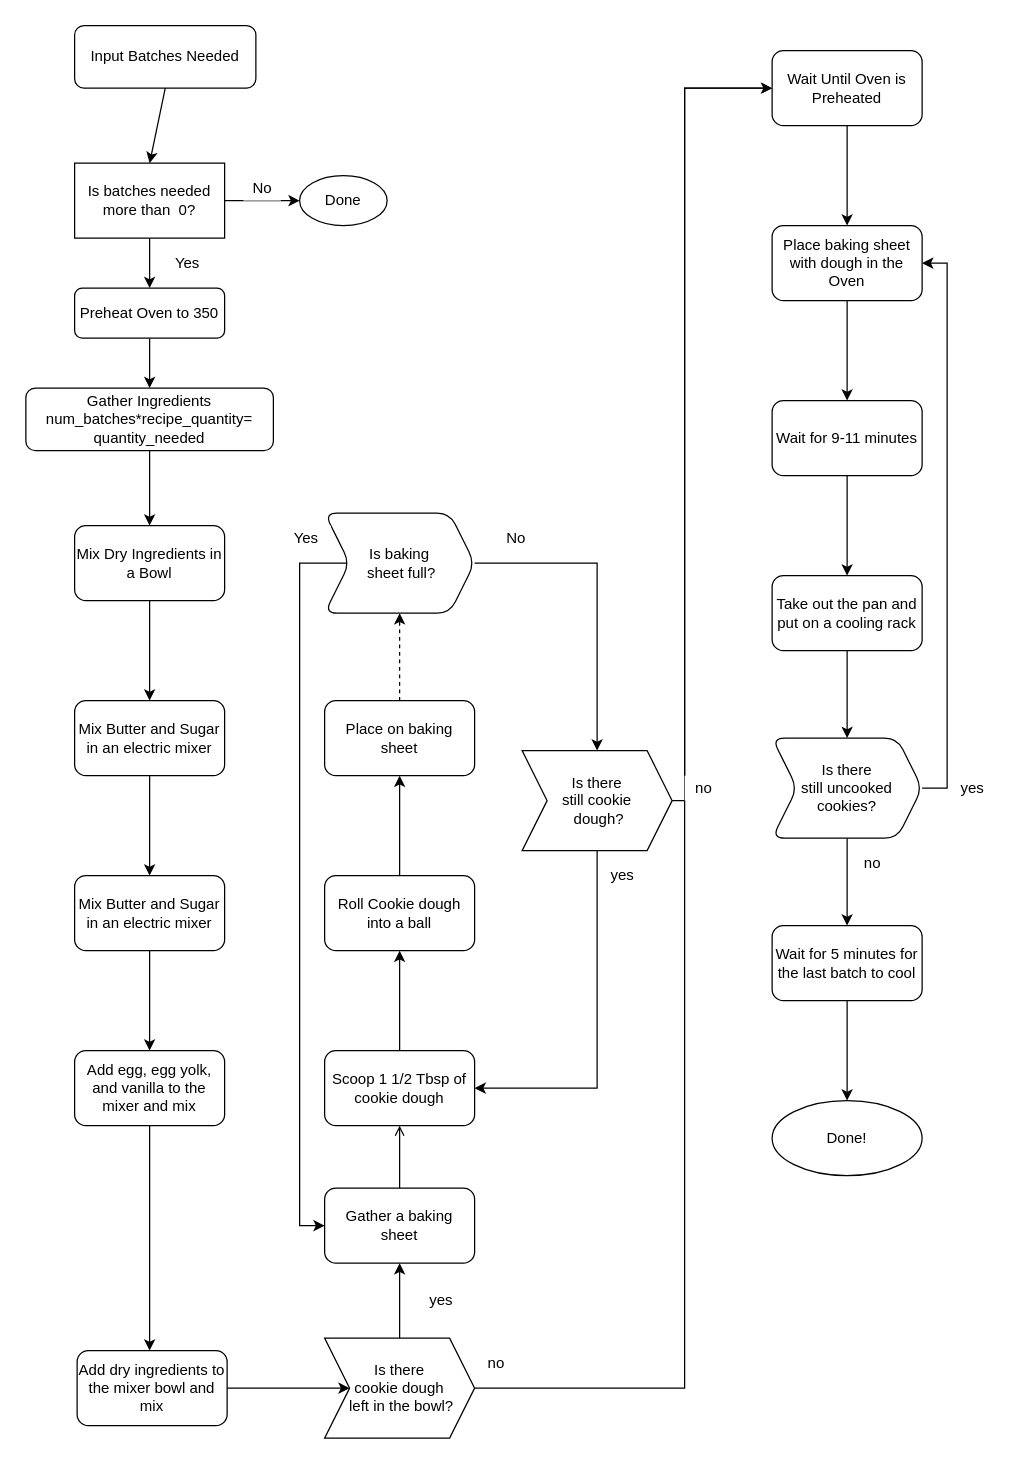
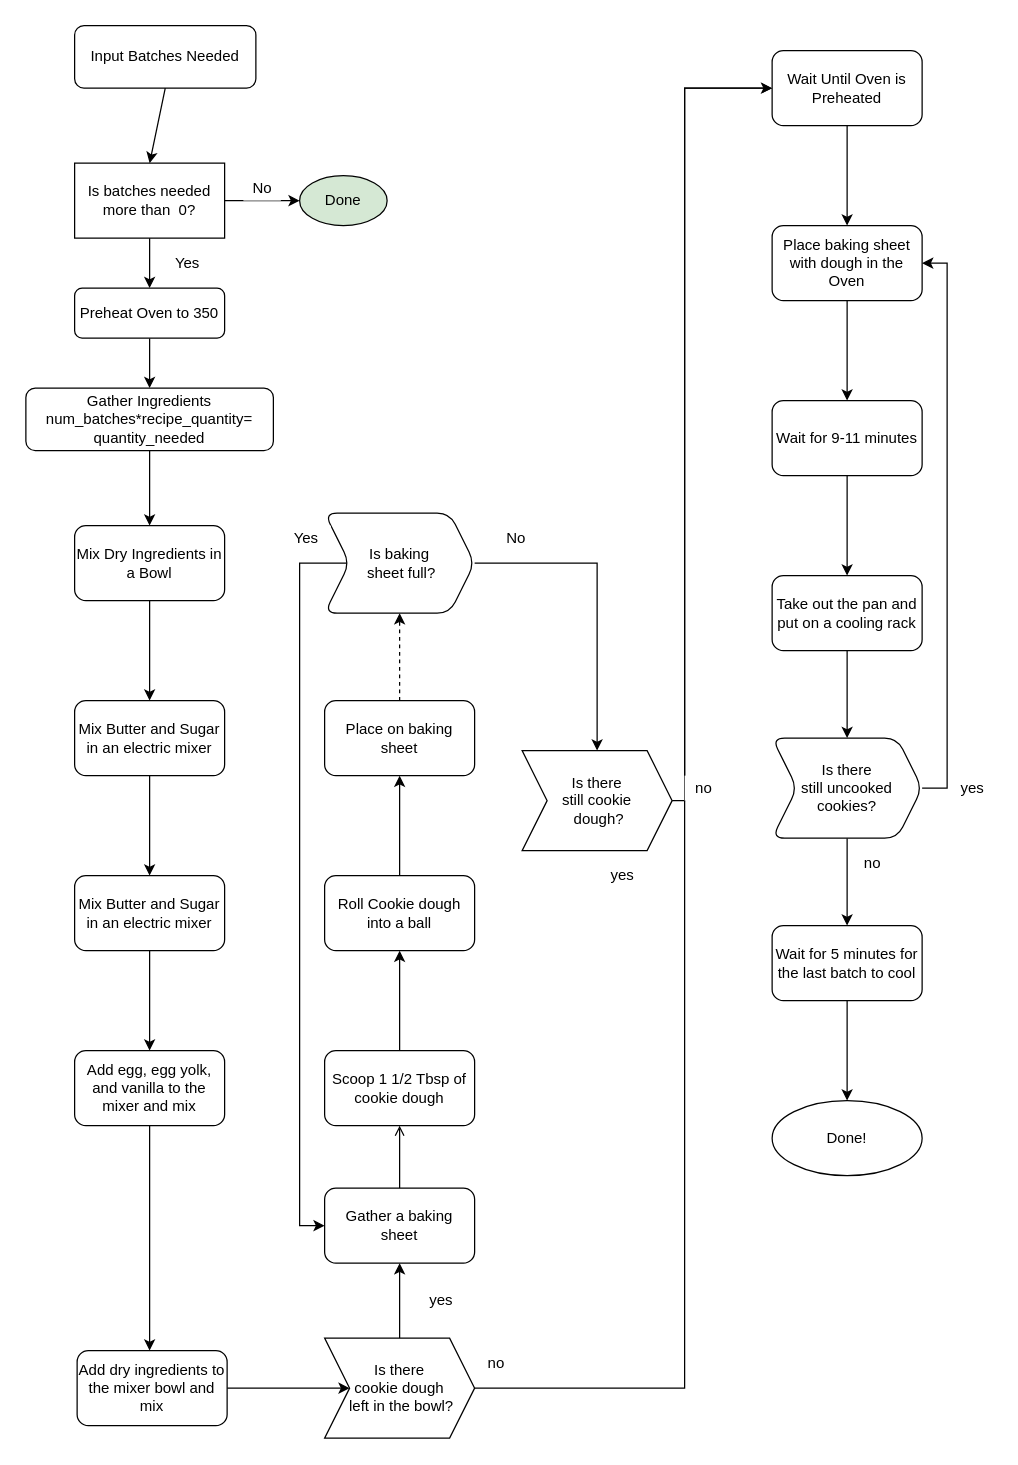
(343, 201) -> (343, 201)
(597, 1026) -> none
